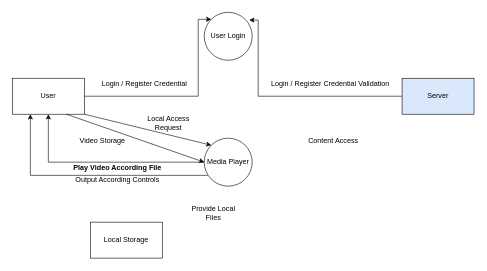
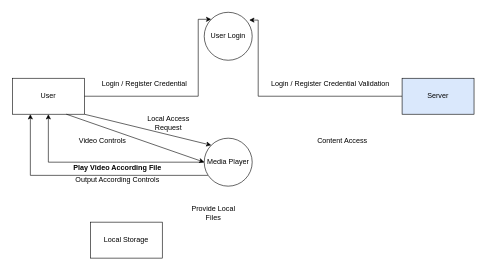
(103, 141) -> (103, 141)
(333, 141) -> (342, 141)
